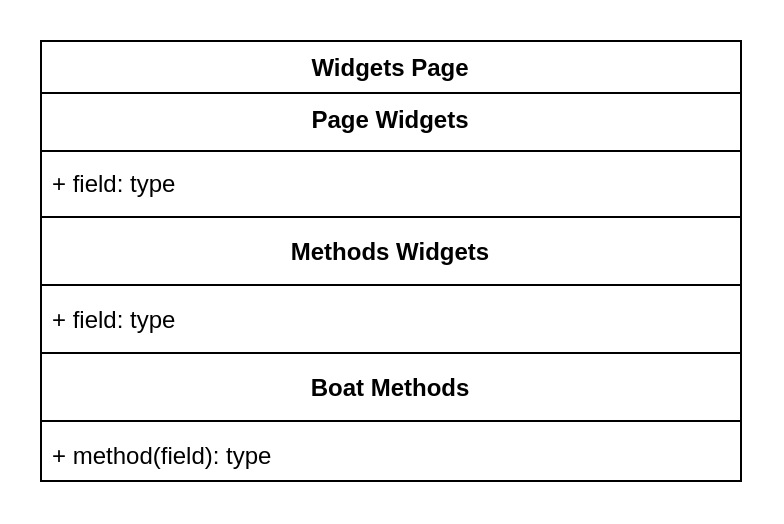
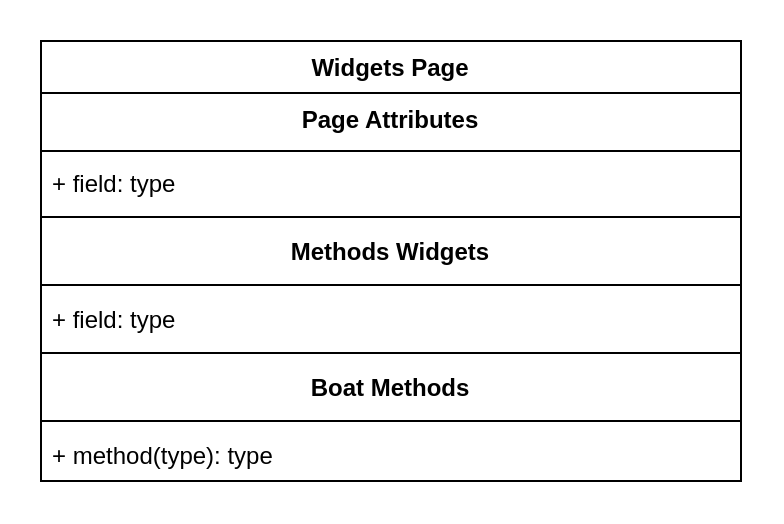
(391, 121) -> (391, 121)
(179, 457) -> (178, 457)
